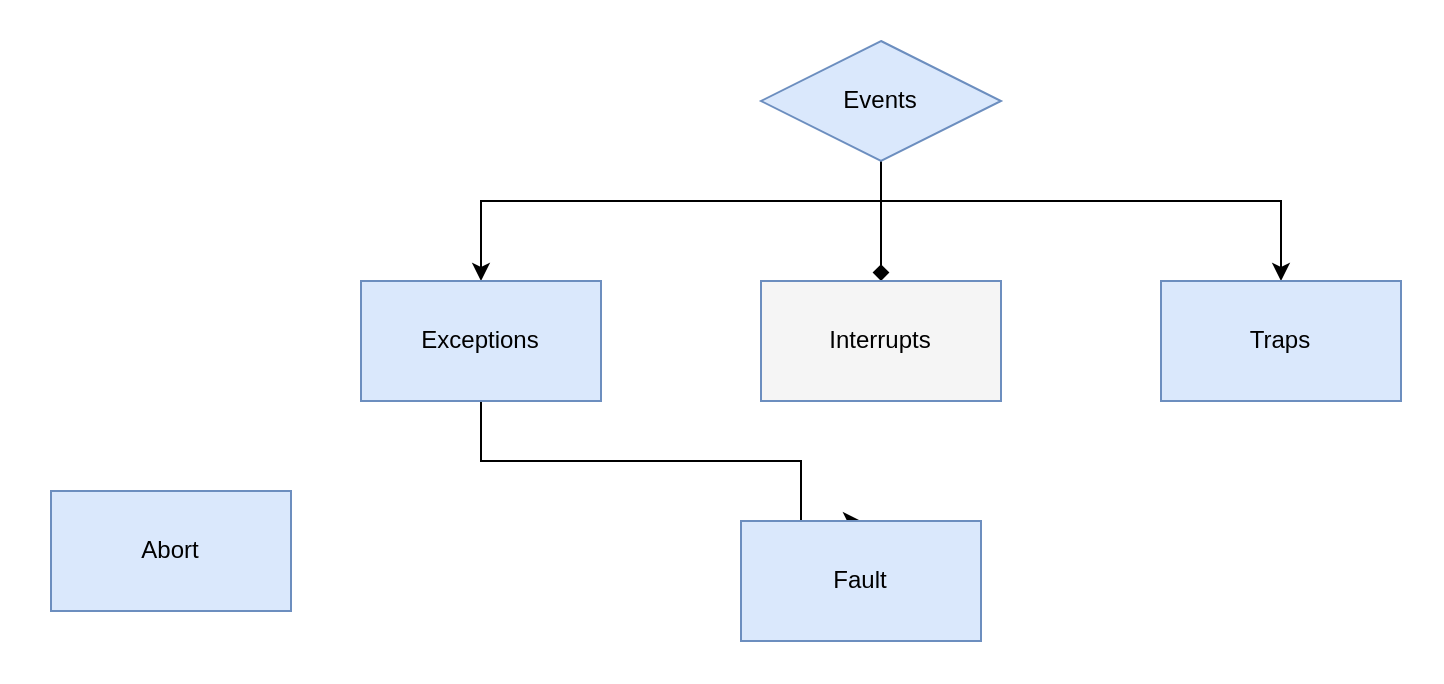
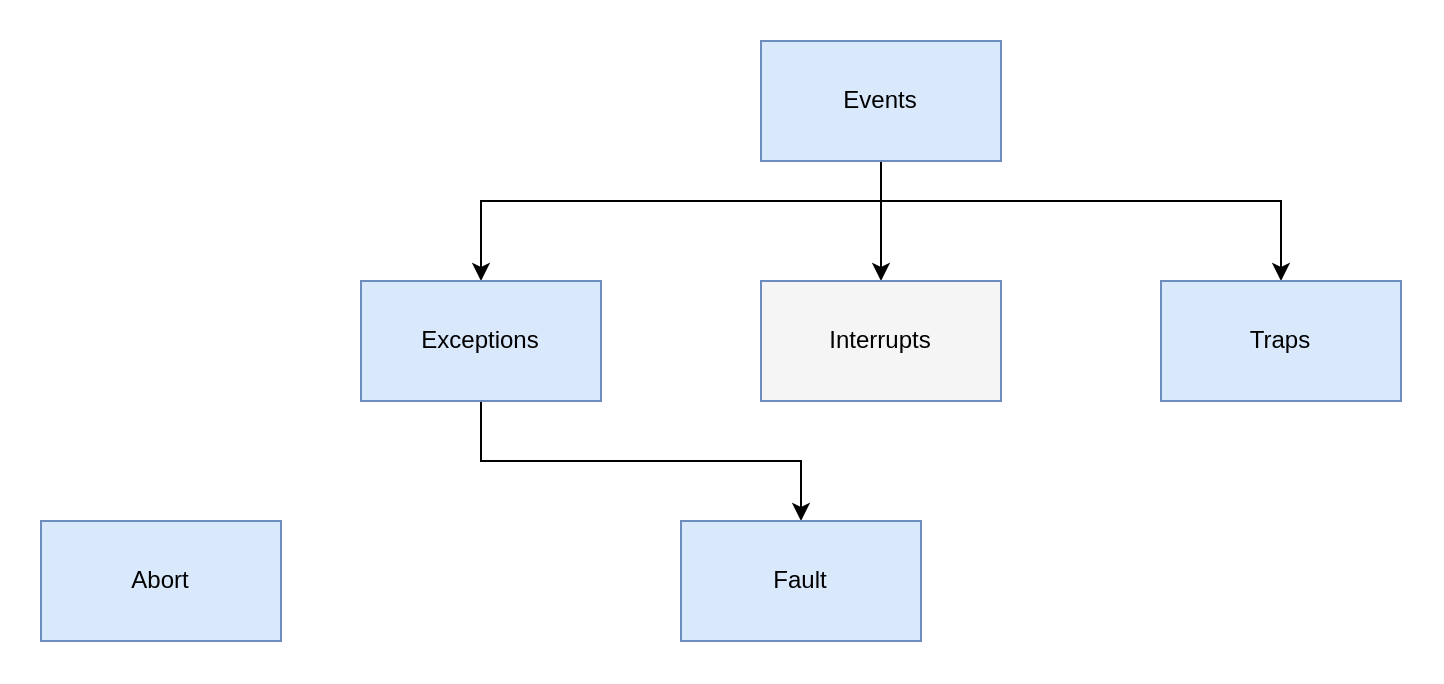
(881, 101) -> (881, 101)
(881, 265) -> (881, 266)
(171, 551) -> (161, 581)
(861, 581) -> (801, 581)
